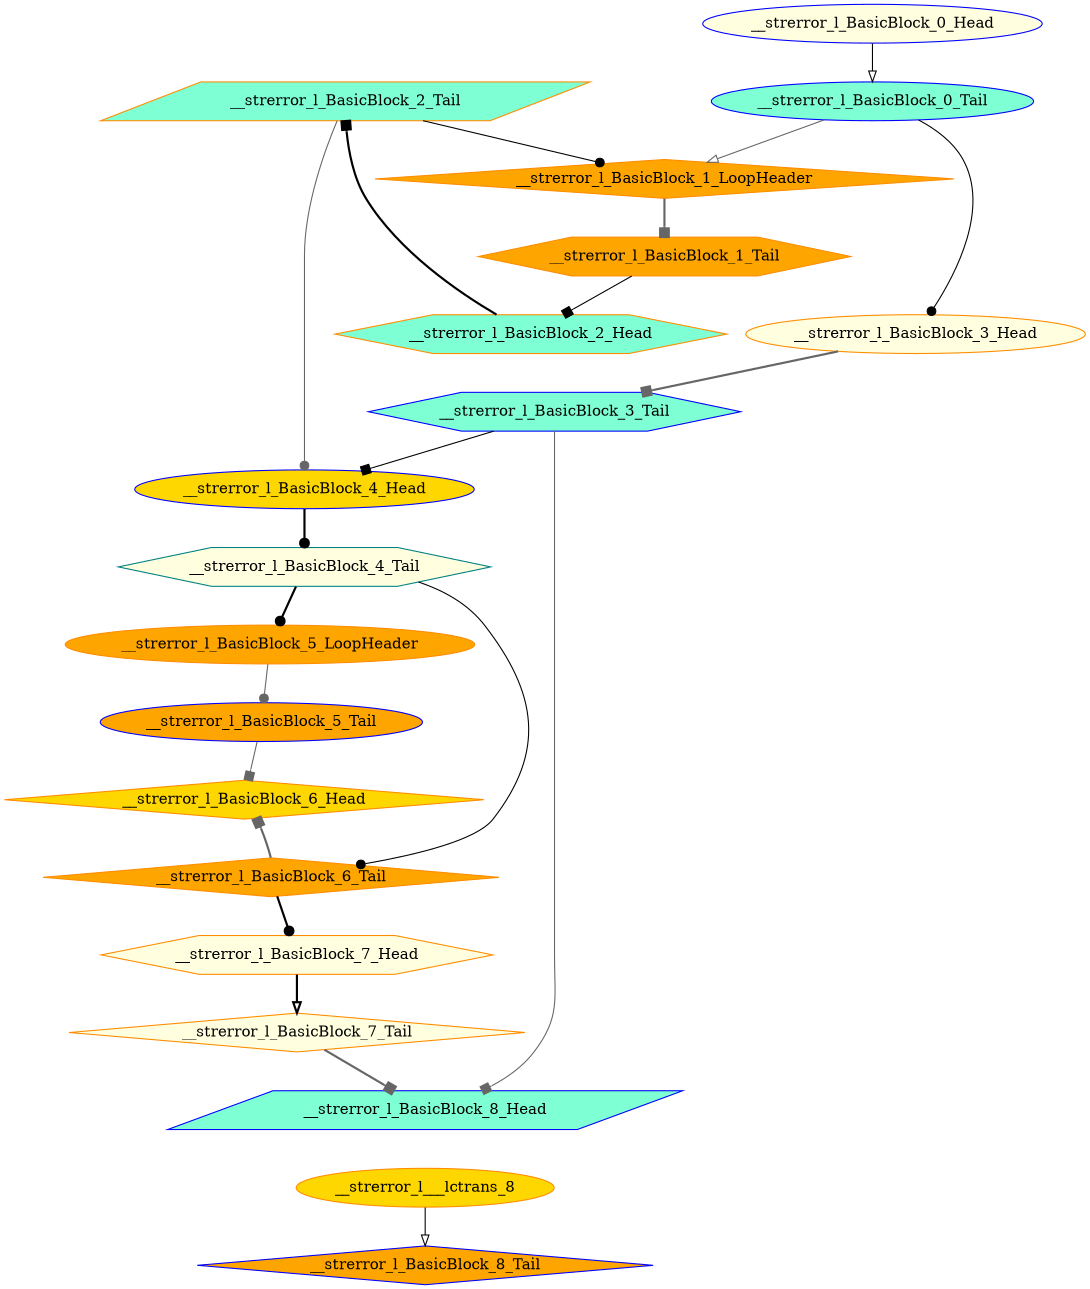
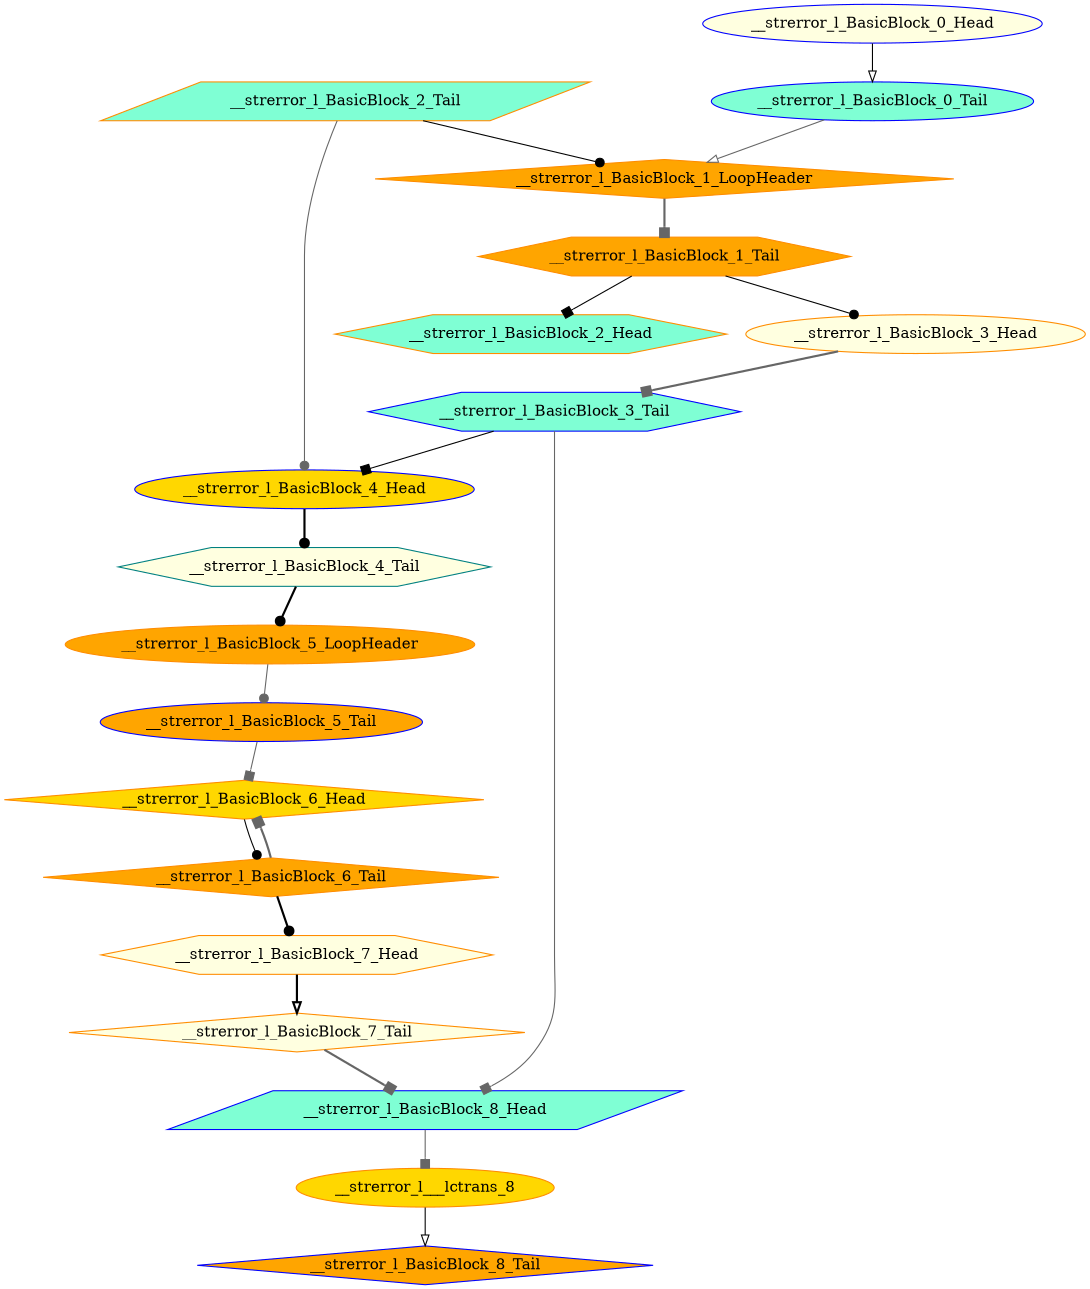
(972, 207) -> (788, 295)
(399, 240) -> none
(527, 749) -> (249, 835)
none -> (425, 1144)
